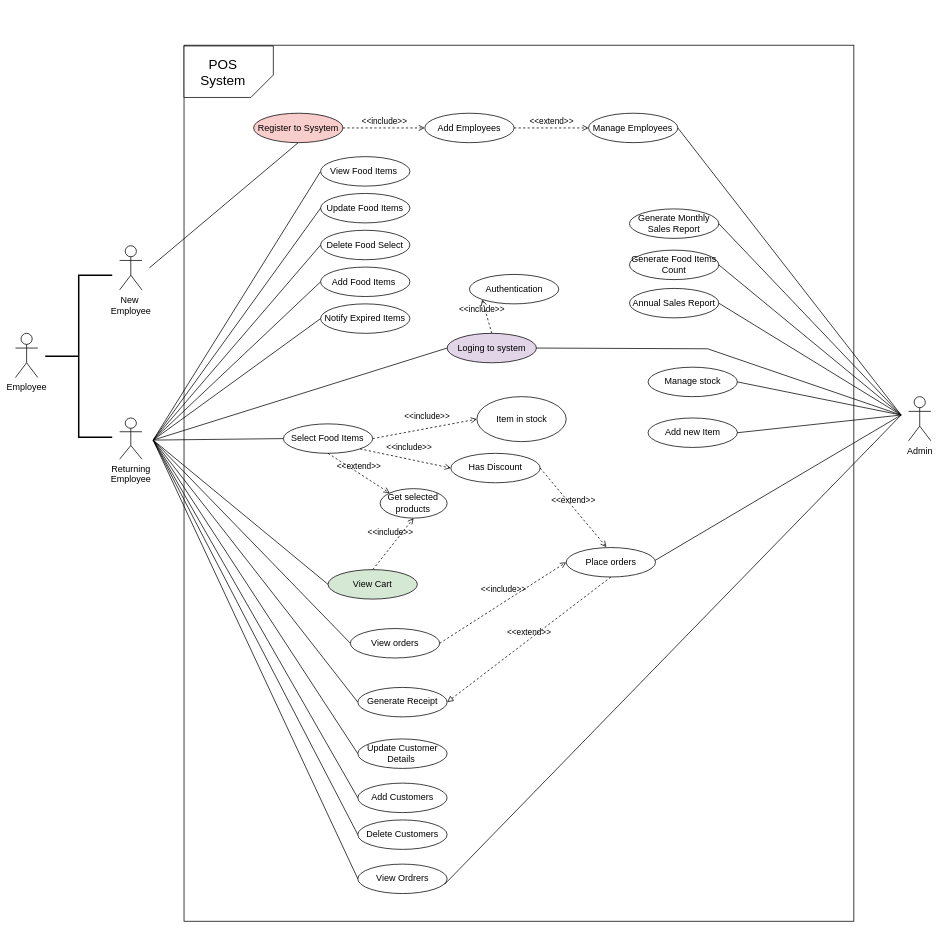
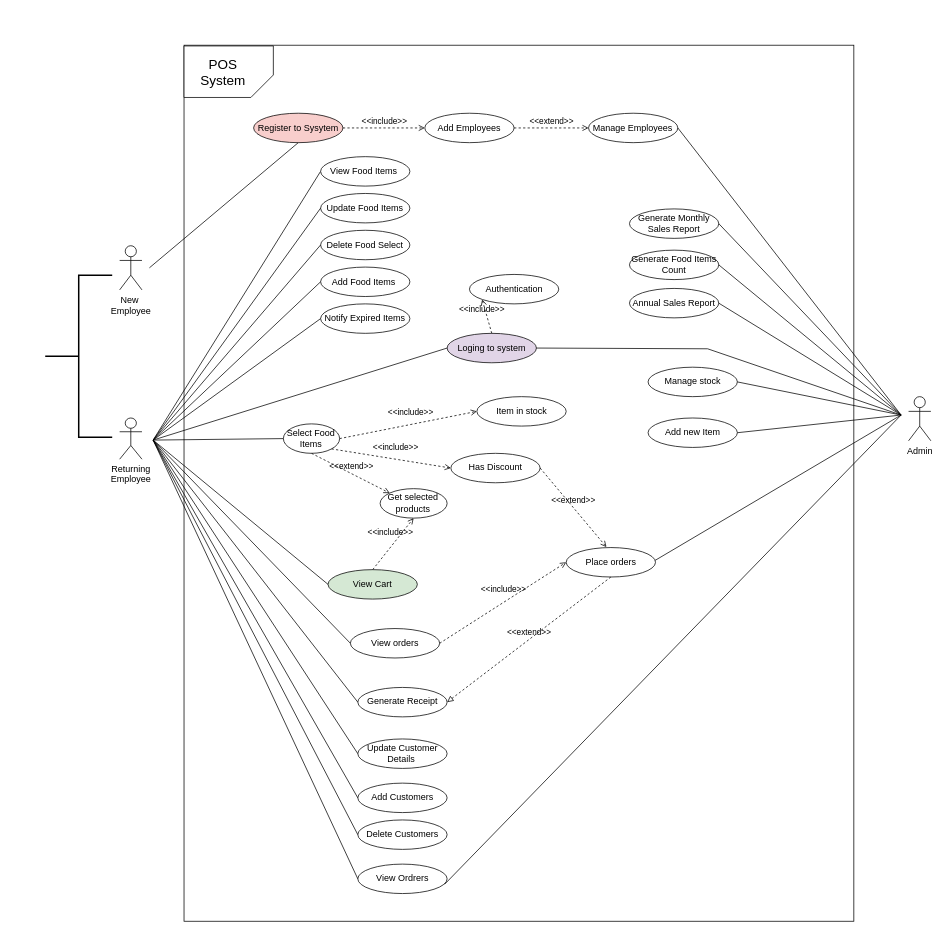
(27, 355) -> none
(522, 419) -> (522, 411)
(328, 438) -> (312, 438)
